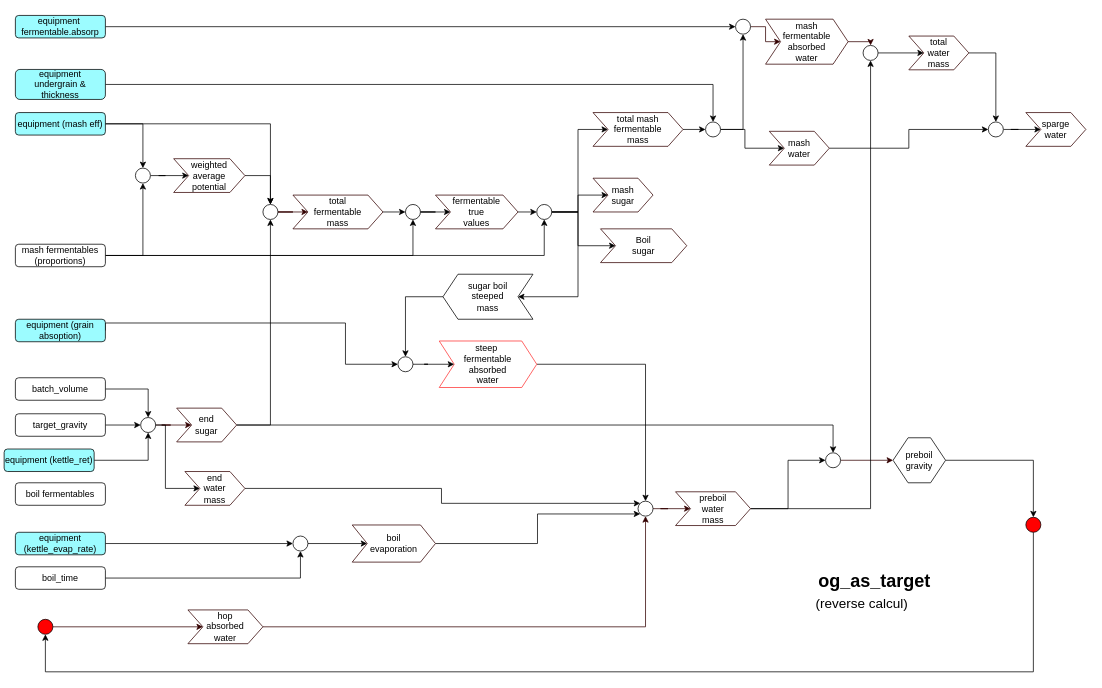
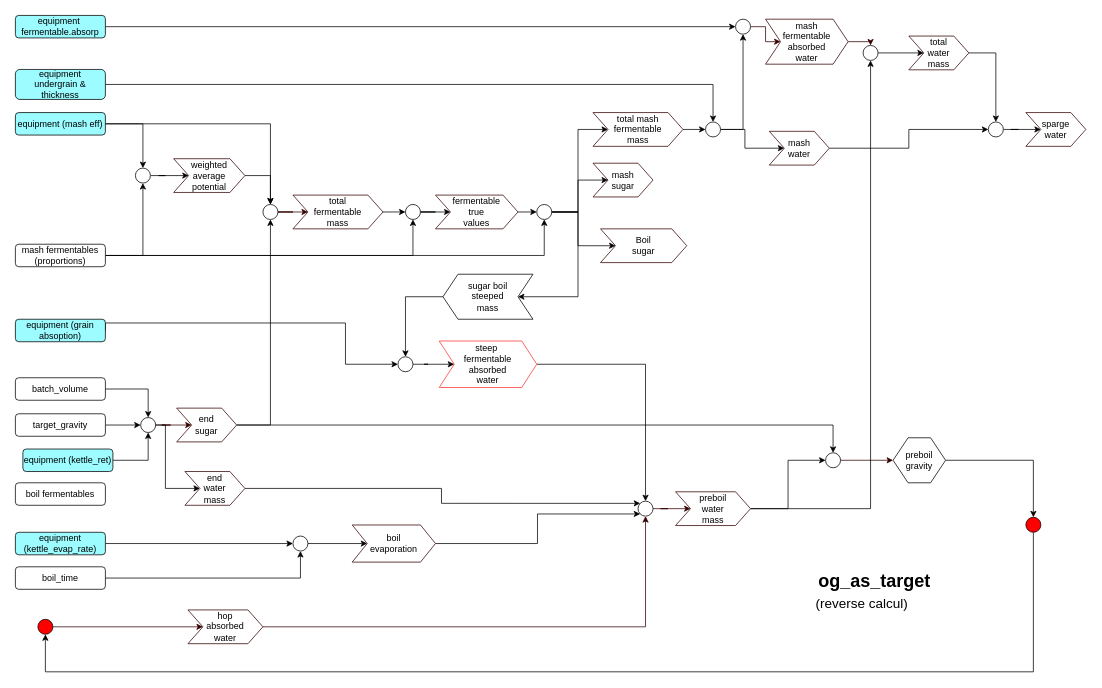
(623, 195) -> (623, 180)
(49, 460) -> (68, 460)
